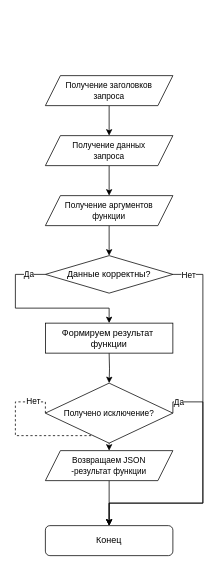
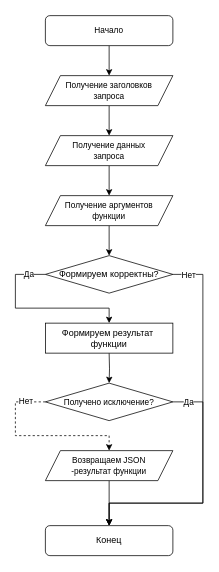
none -> (109, 30)
none -> (109, 69)
(109, 274) -> (109, 274)
(109, 413) -> (109, 402)
